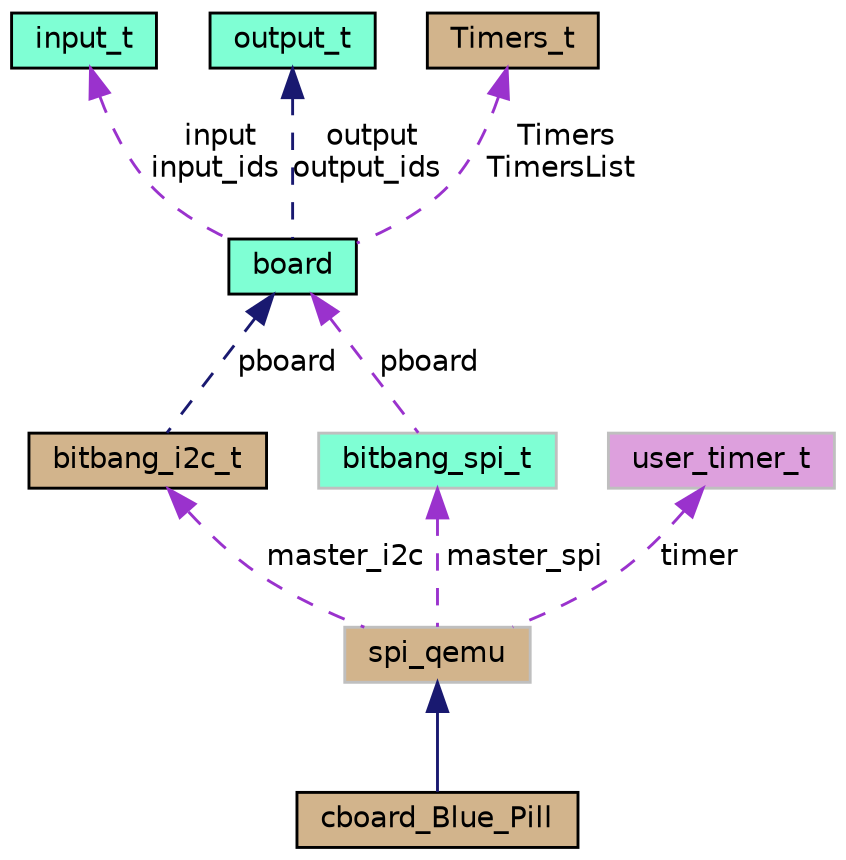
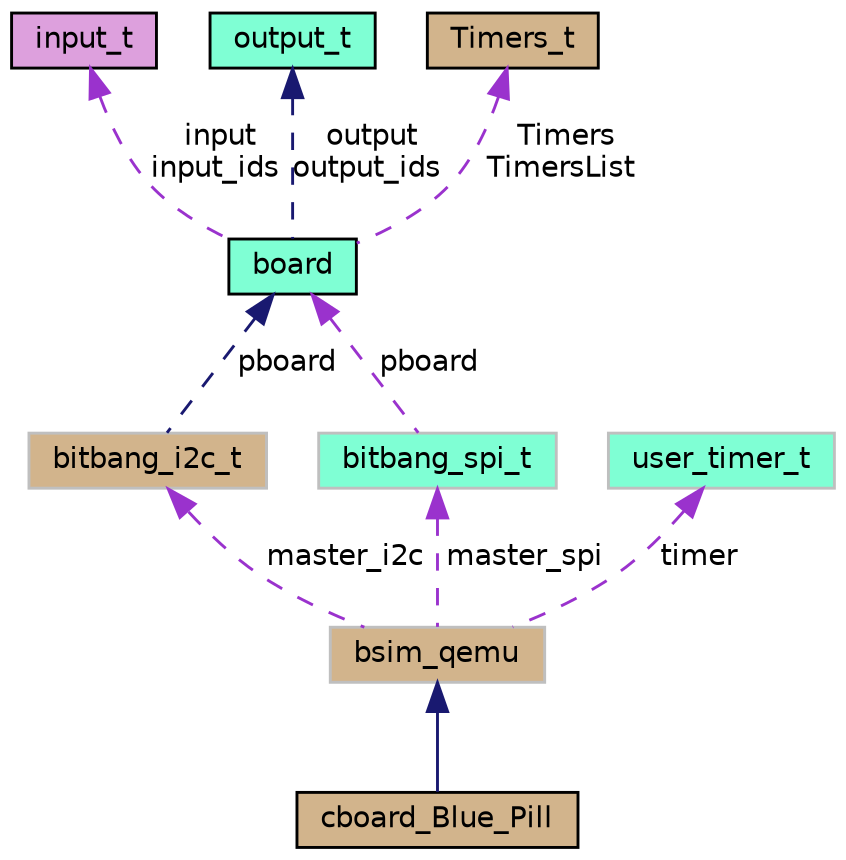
(84, 41) -> (84, 41)
(148, 461) -> (148, 461)
(721, 461) -> (721, 461)
(437, 655) -> (437, 655)
